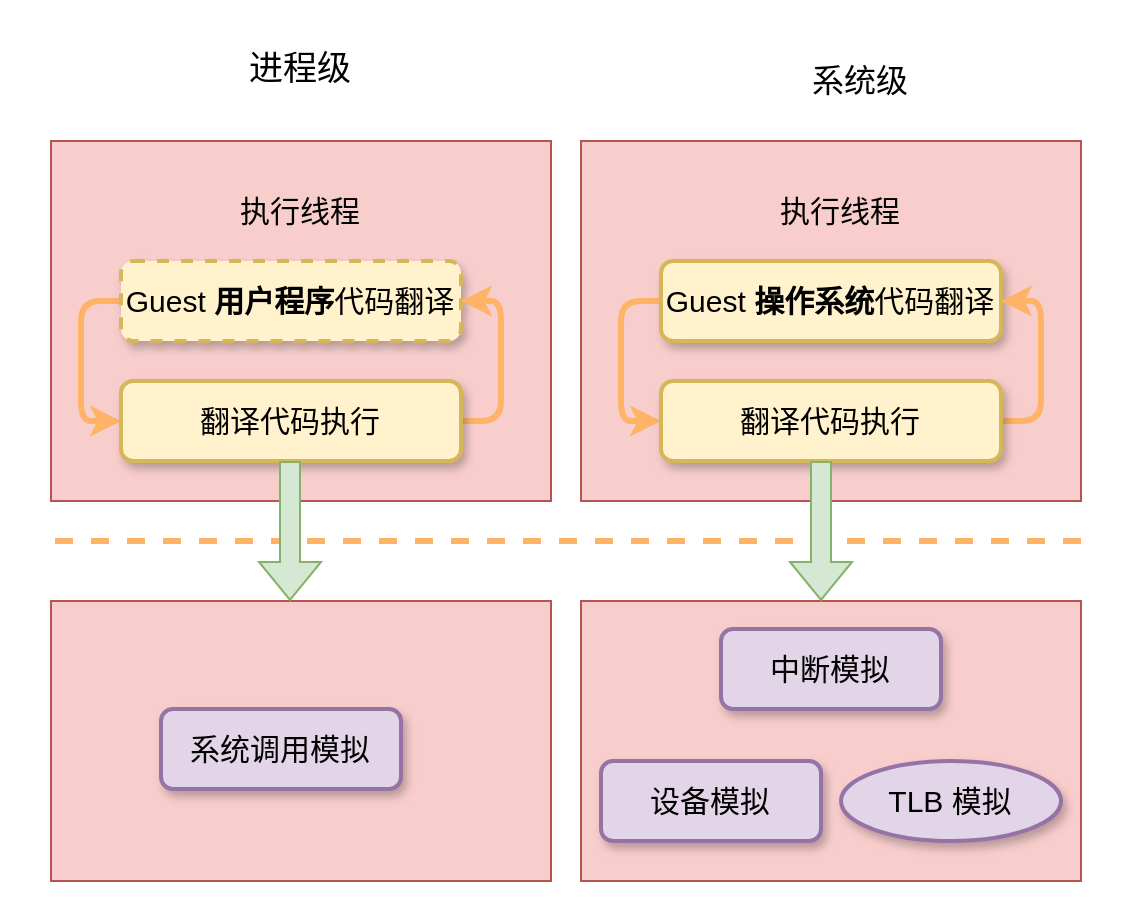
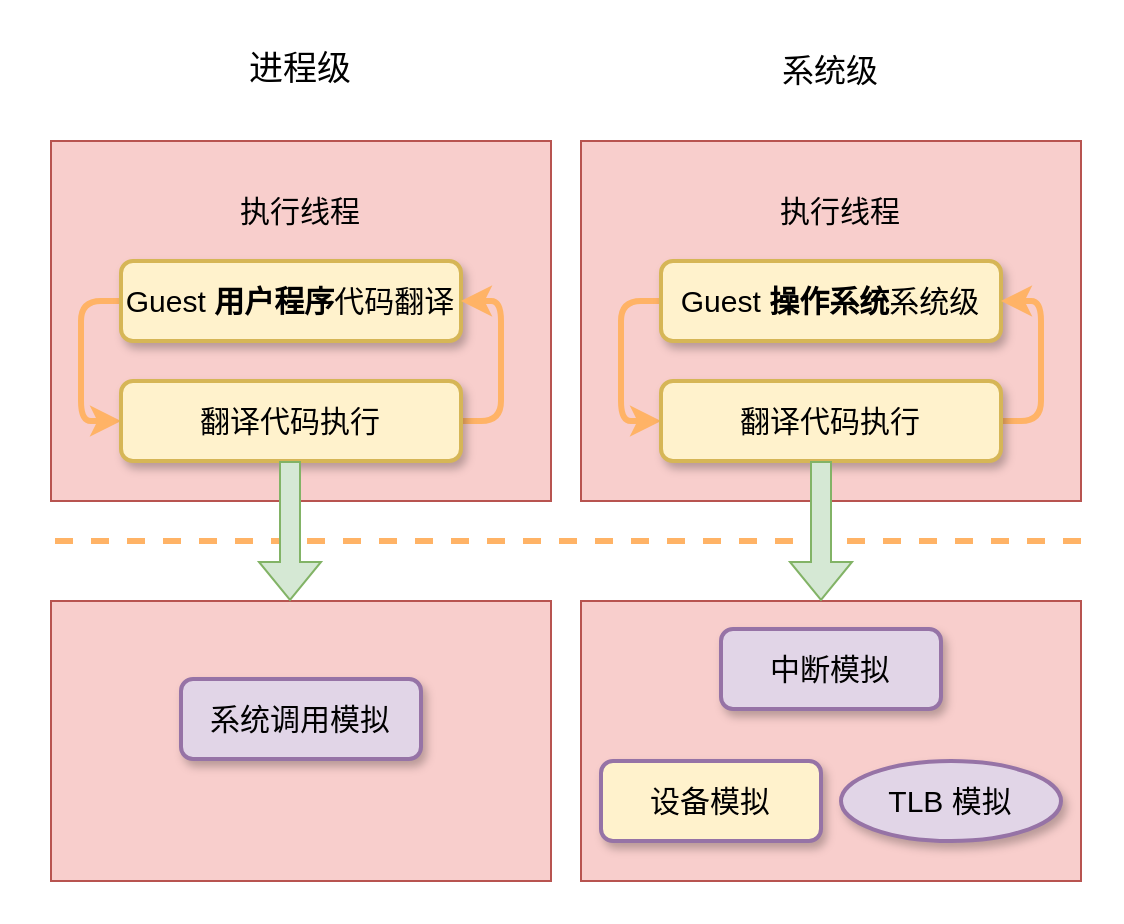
(861, 81) -> (831, 71)
(291, 301) -> (291, 301)
(831, 301) -> (831, 301)
(281, 749) -> (301, 719)
(711, 801) -> (711, 801)
